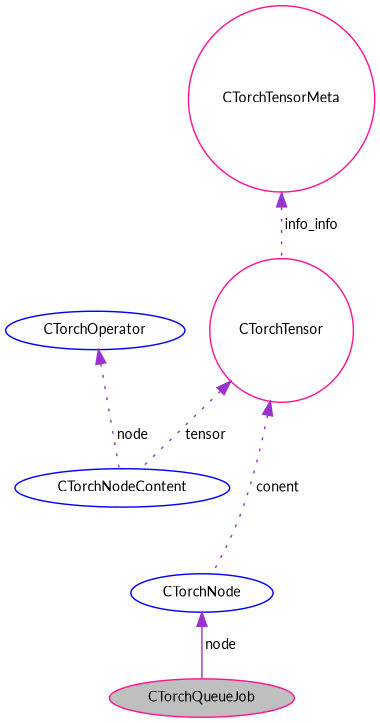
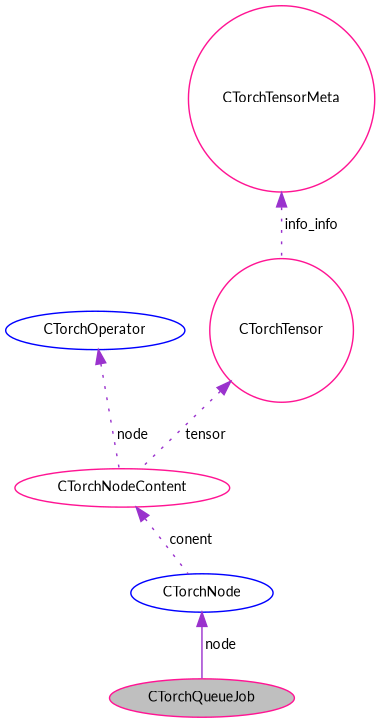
(122, 488) -> (122, 488)
(247, 497) -> (167, 546)
